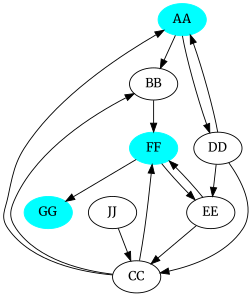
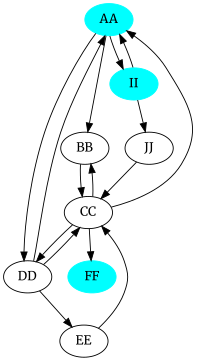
none -> (134, 84)
(154, 112) -> (80, 176)
(175, 179) -> none
(190, 182) -> none
(48, 213) -> none
none -> (57, 239)
